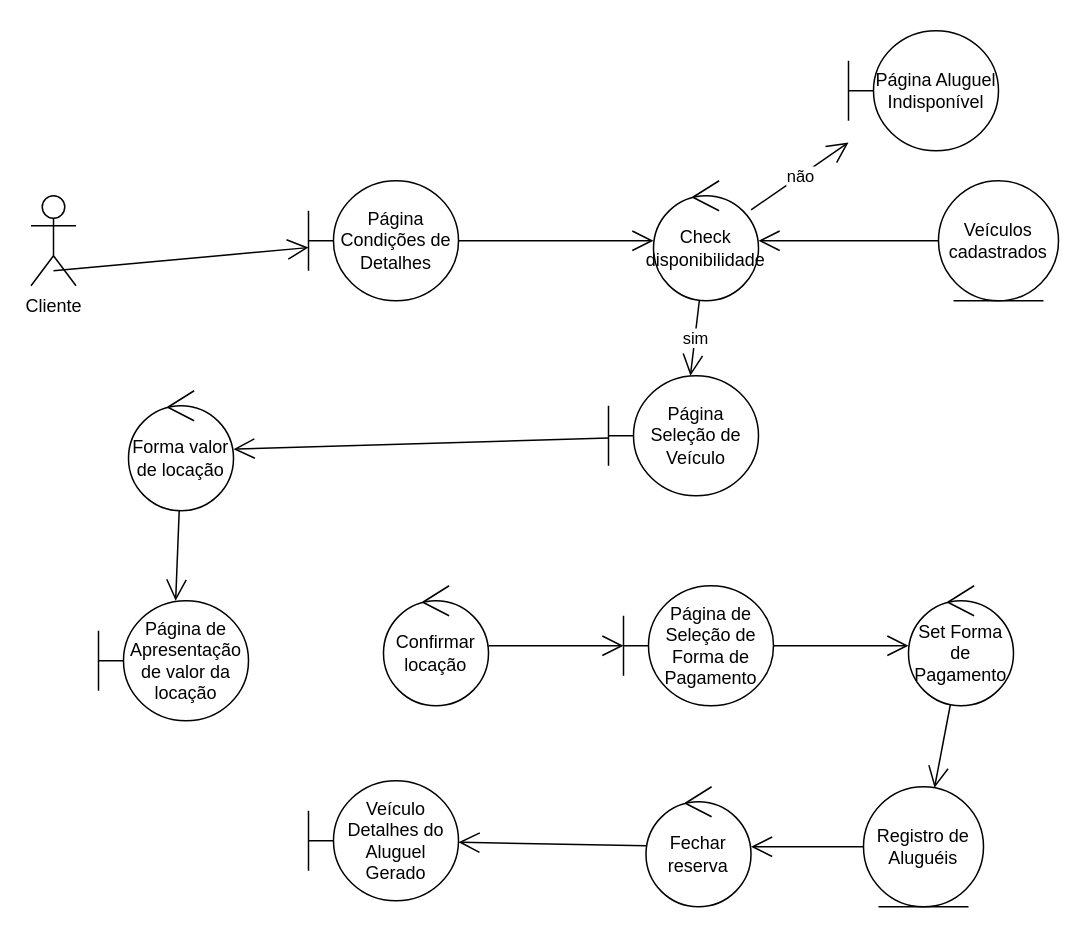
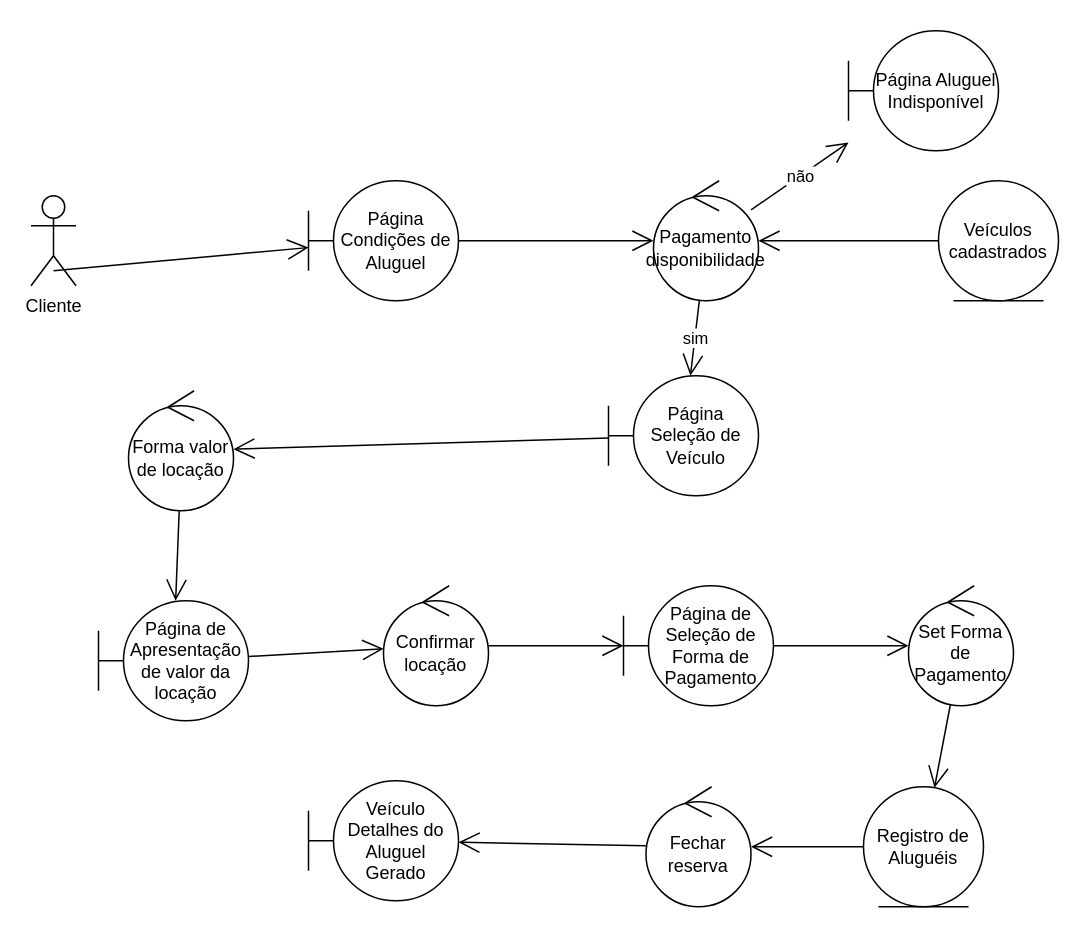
(396, 241) -> (396, 241)
(706, 248) -> (706, 248)
none -> (314, 653)
